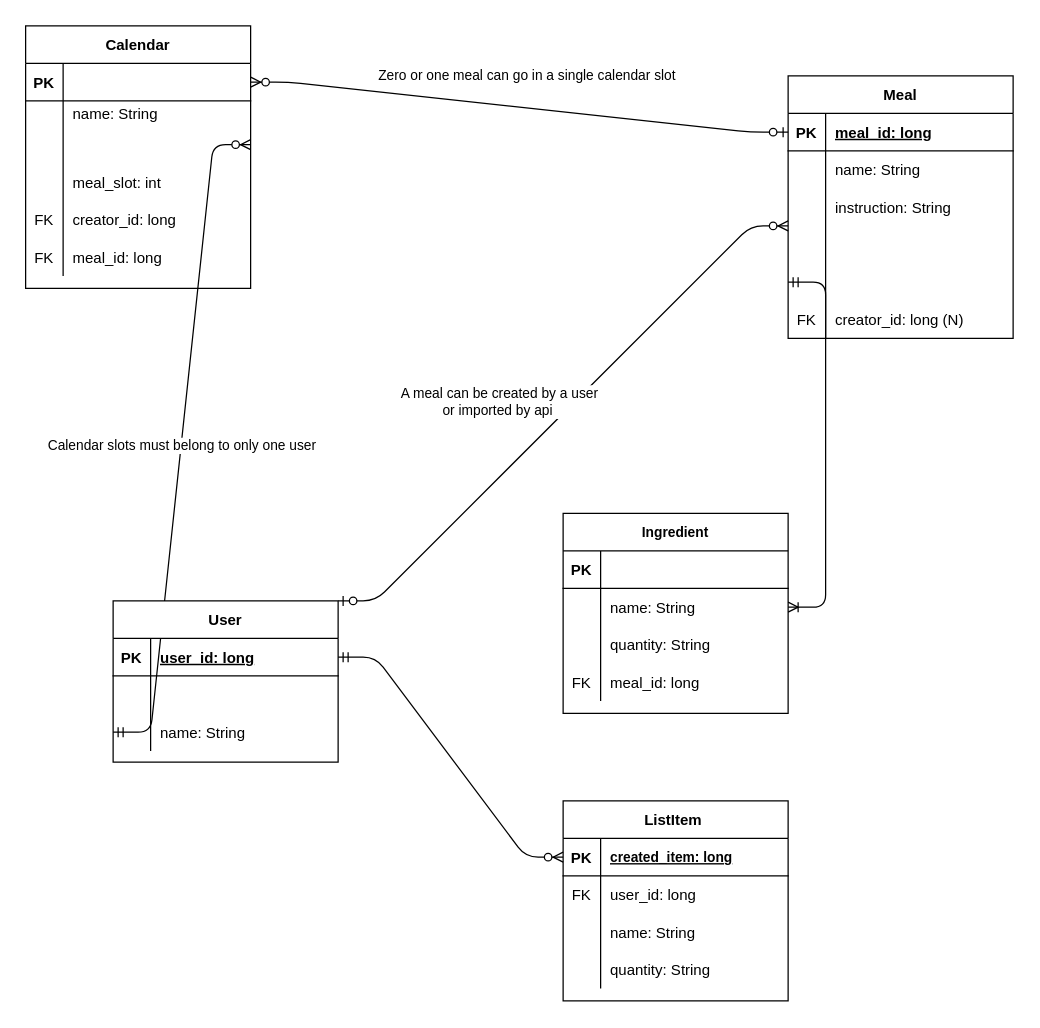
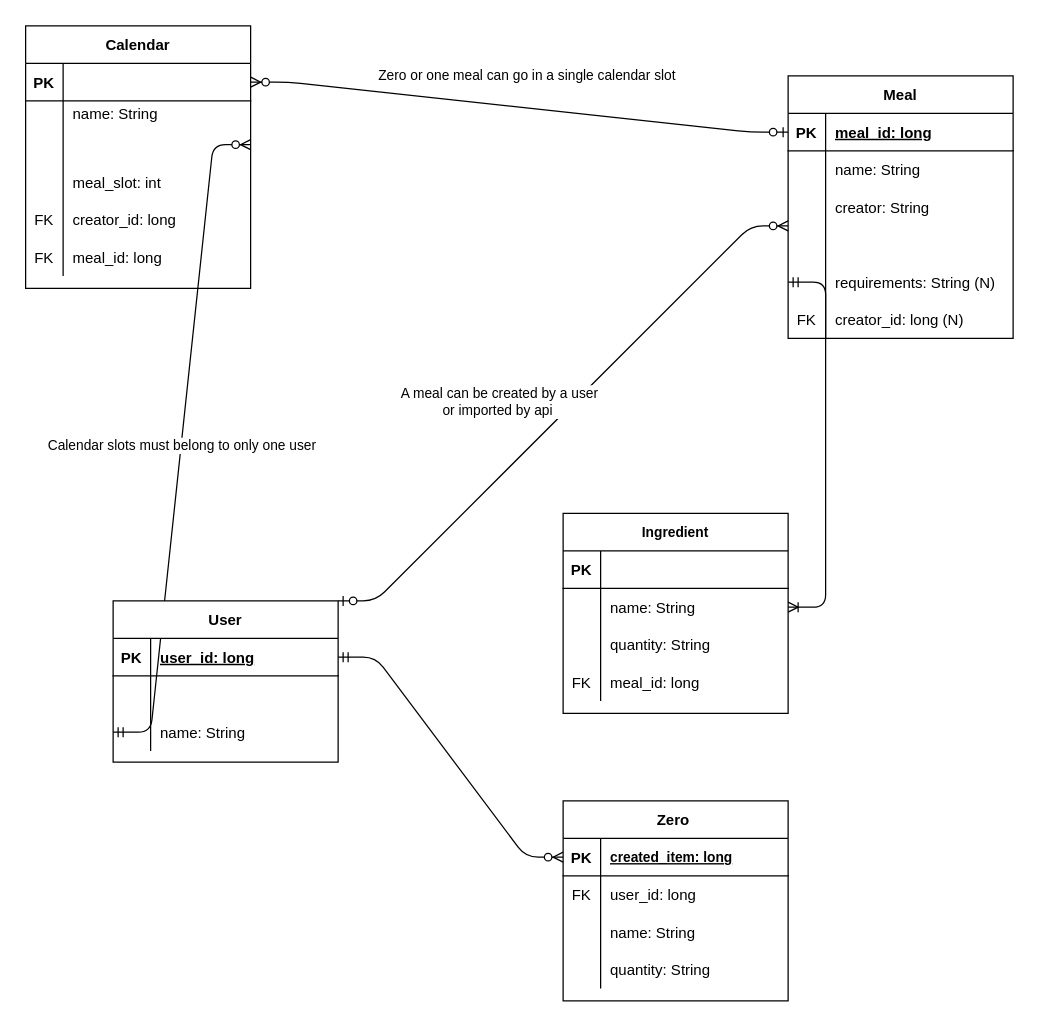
(905, 208) -> (892, 208)
none -> (919, 282)
(675, 820) -> (675, 820)
